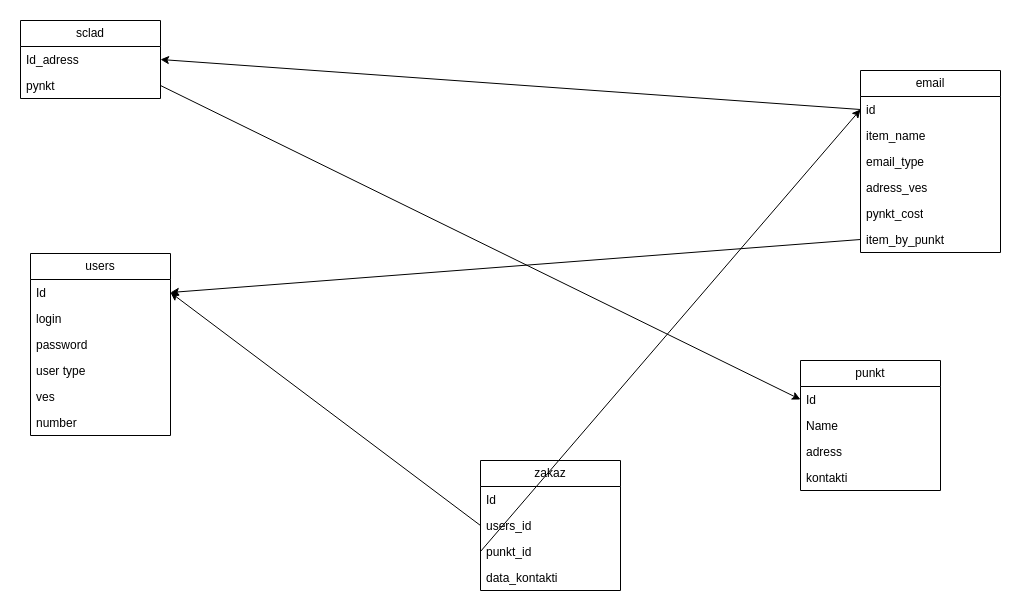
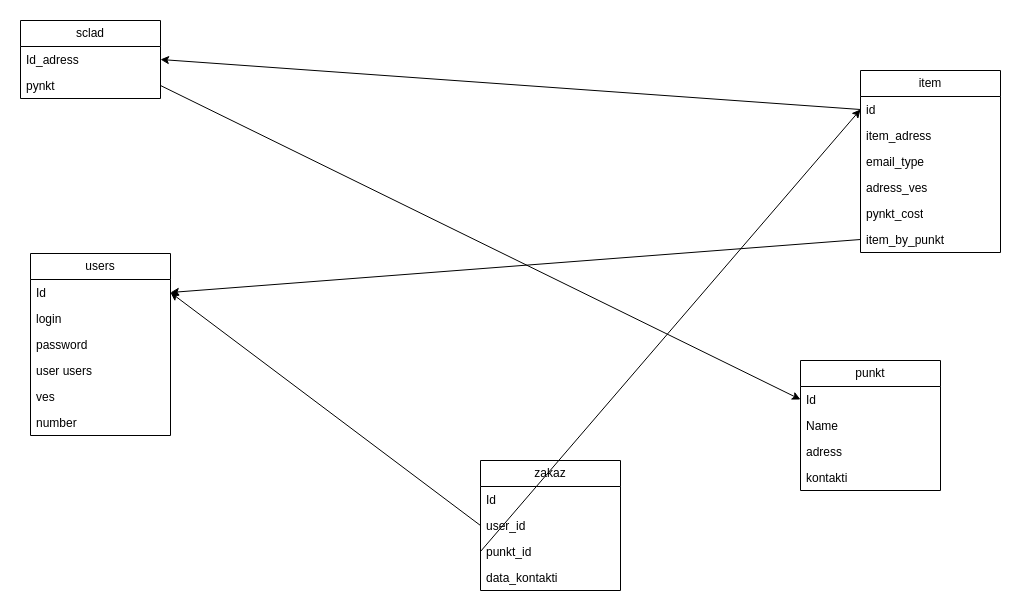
(931, 84) -> (931, 84)
(895, 137) -> (902, 137)
(65, 372) -> (69, 372)
(512, 527) -> (508, 527)
